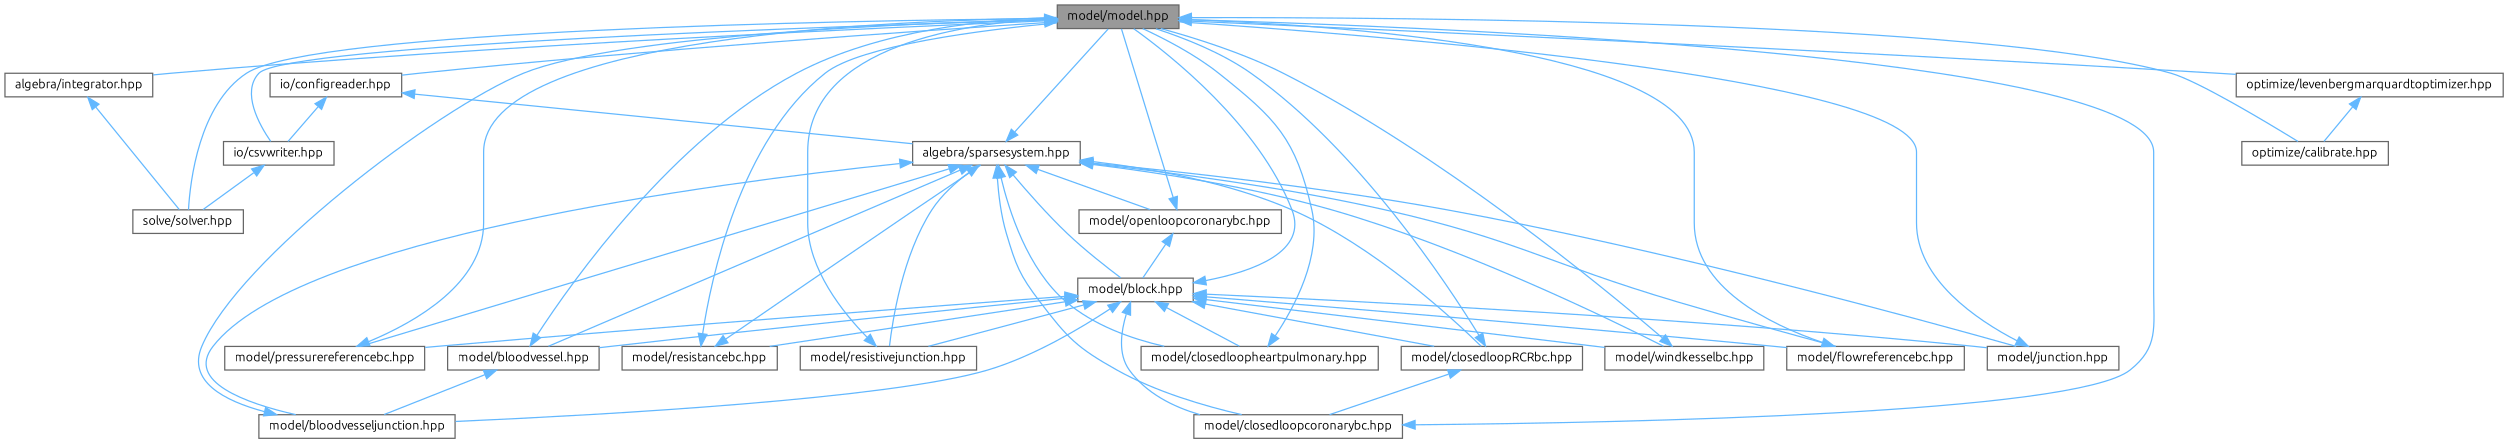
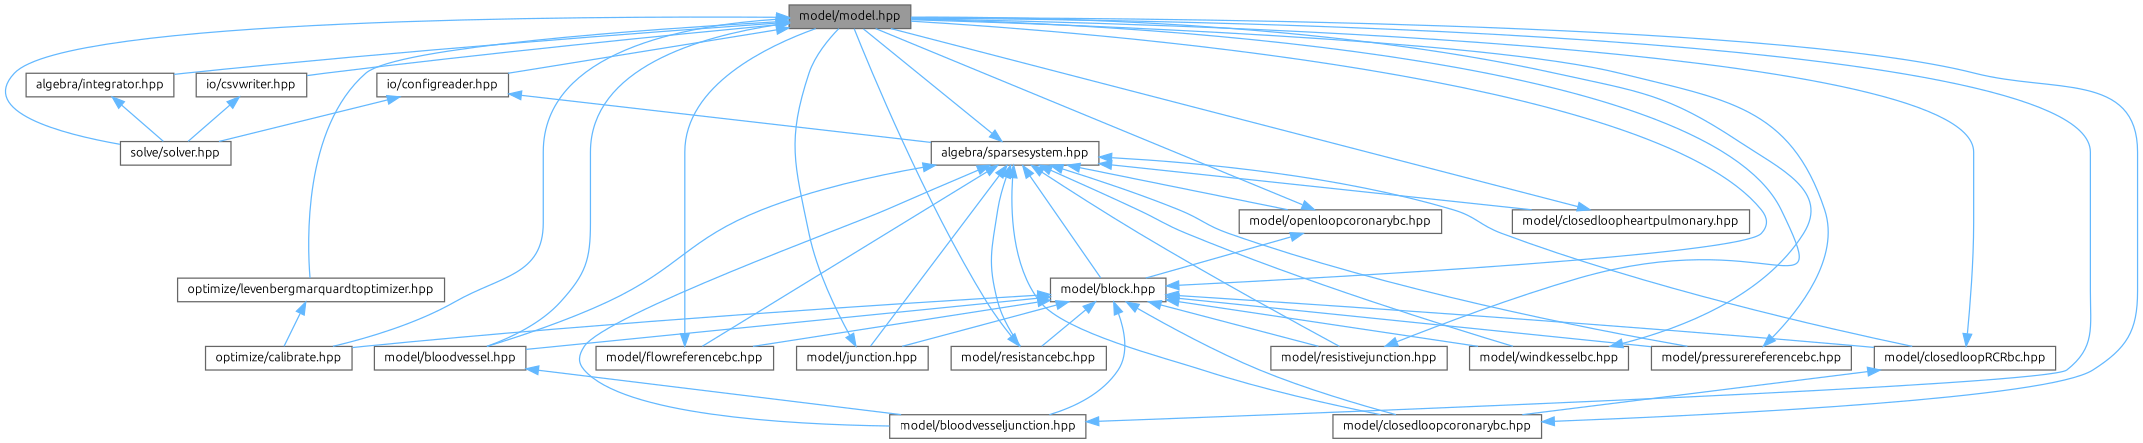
(752, 100) -> (590, 152)
(303, 124) -> (303, 121)
(853, 252) -> (992, 264)
(1203, 327) -> (695, 318)
